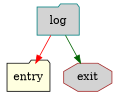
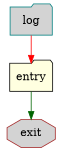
(71, 46) -> (31, 102)
